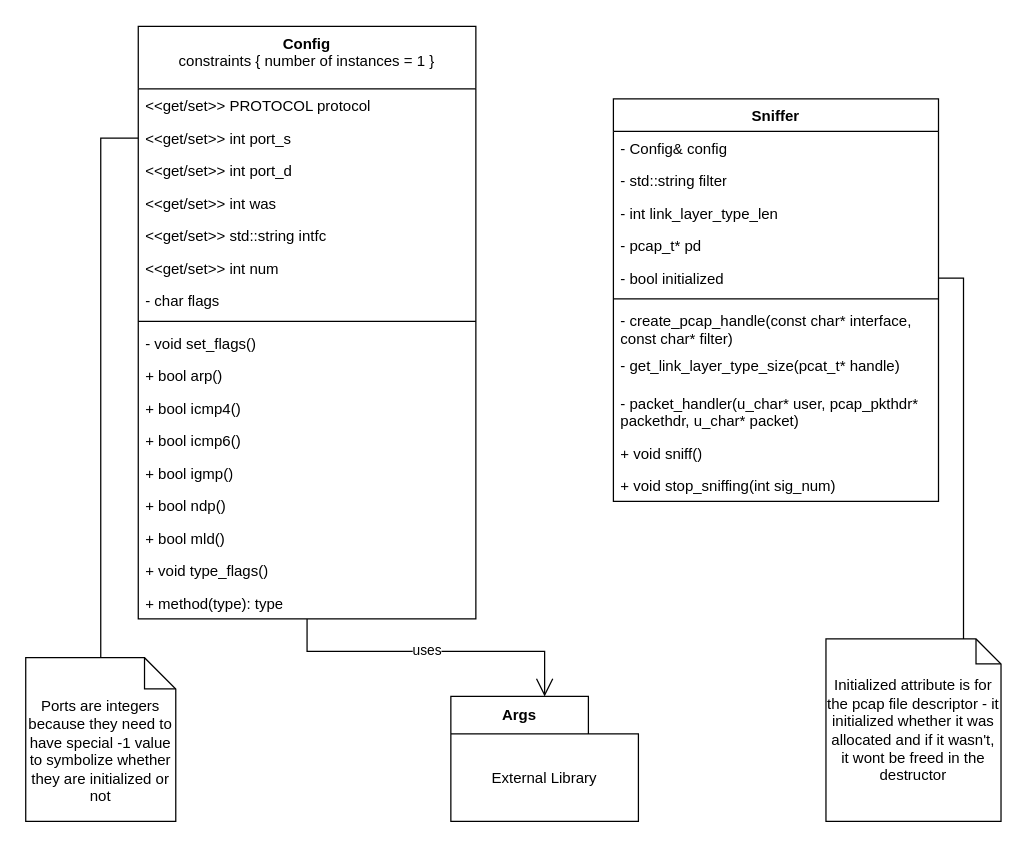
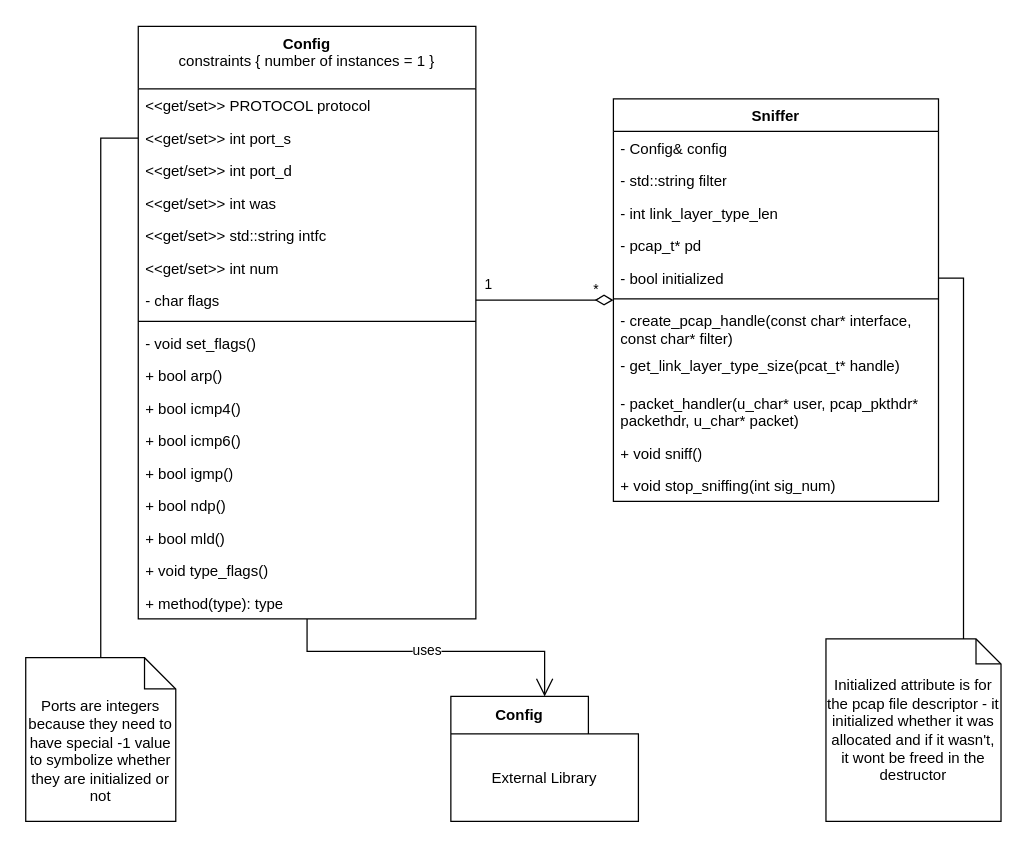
none -> (536, 300)
(519, 716) -> (519, 716)
